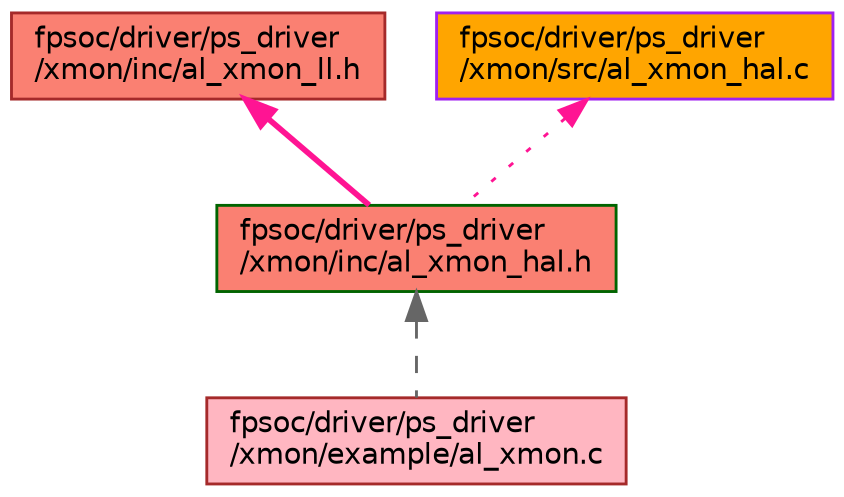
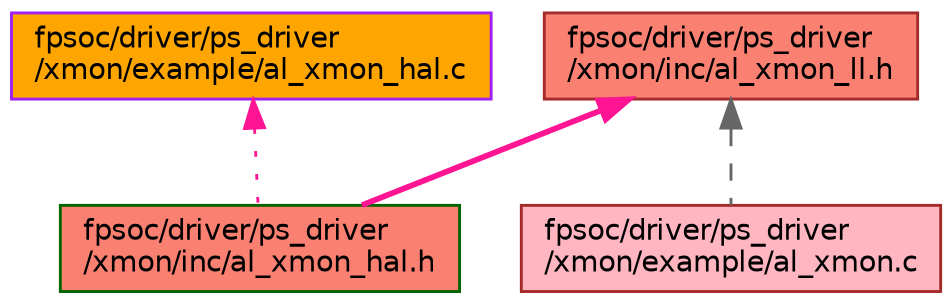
(635, 56) -> (251, 56)
(416, 359) -> (731, 167)
